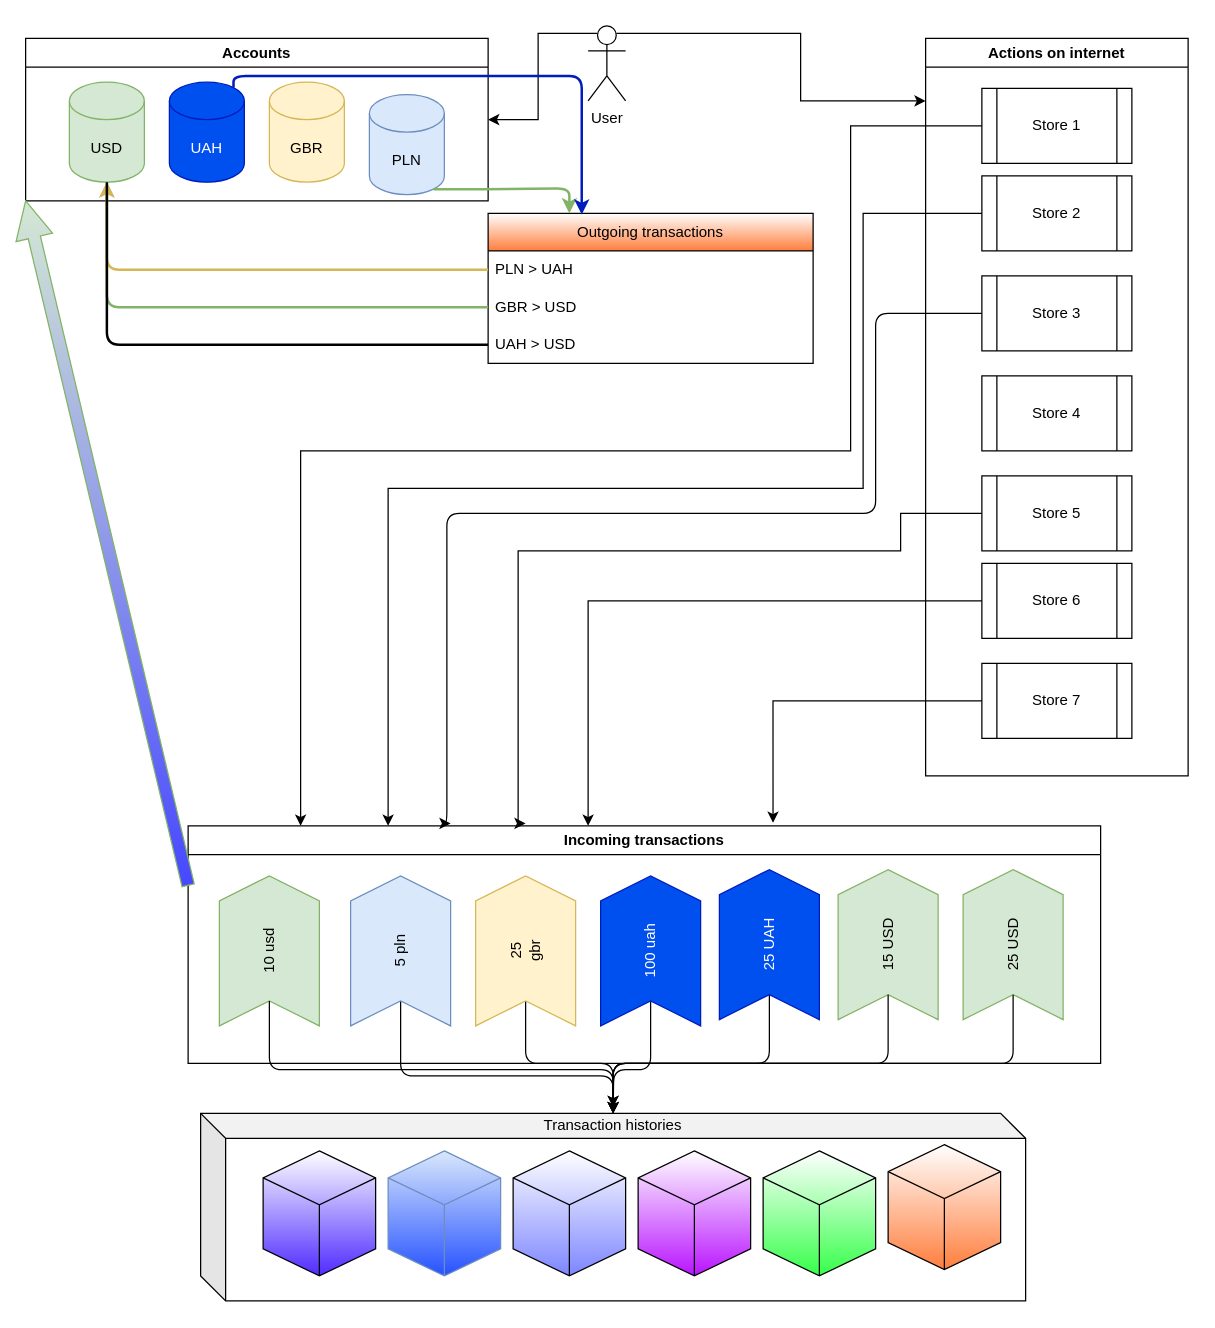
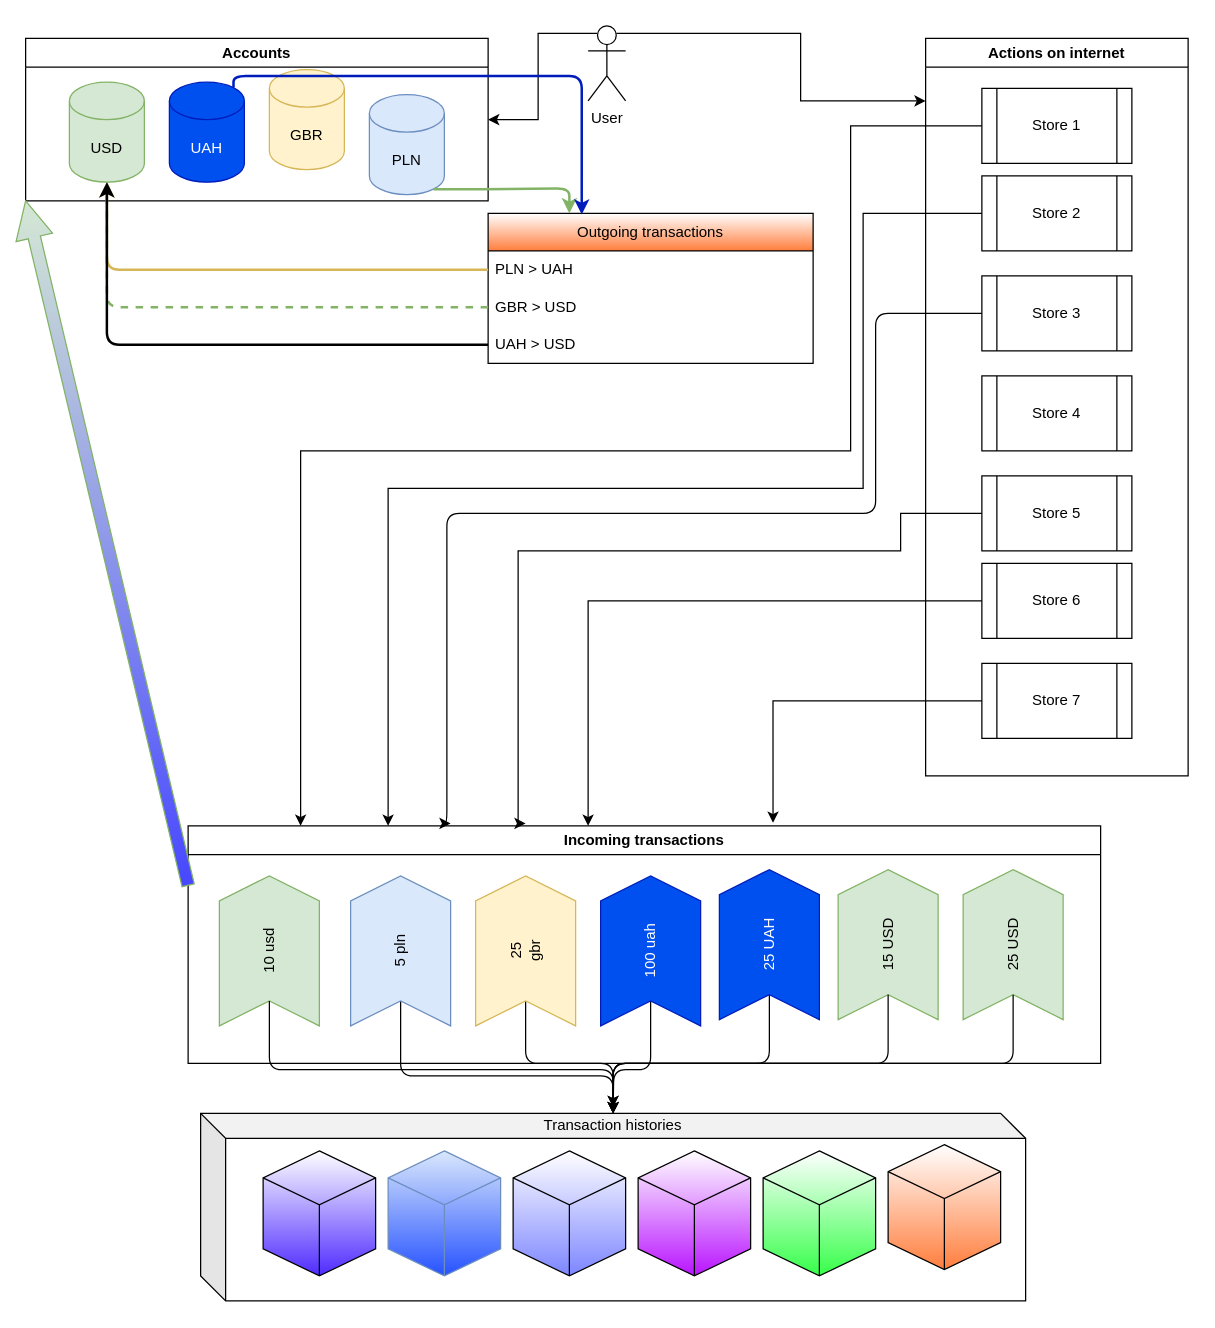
(307, 132) -> (307, 119)
(107, 187) -> (107, 306)
(297, 307) -> (297, 307)
